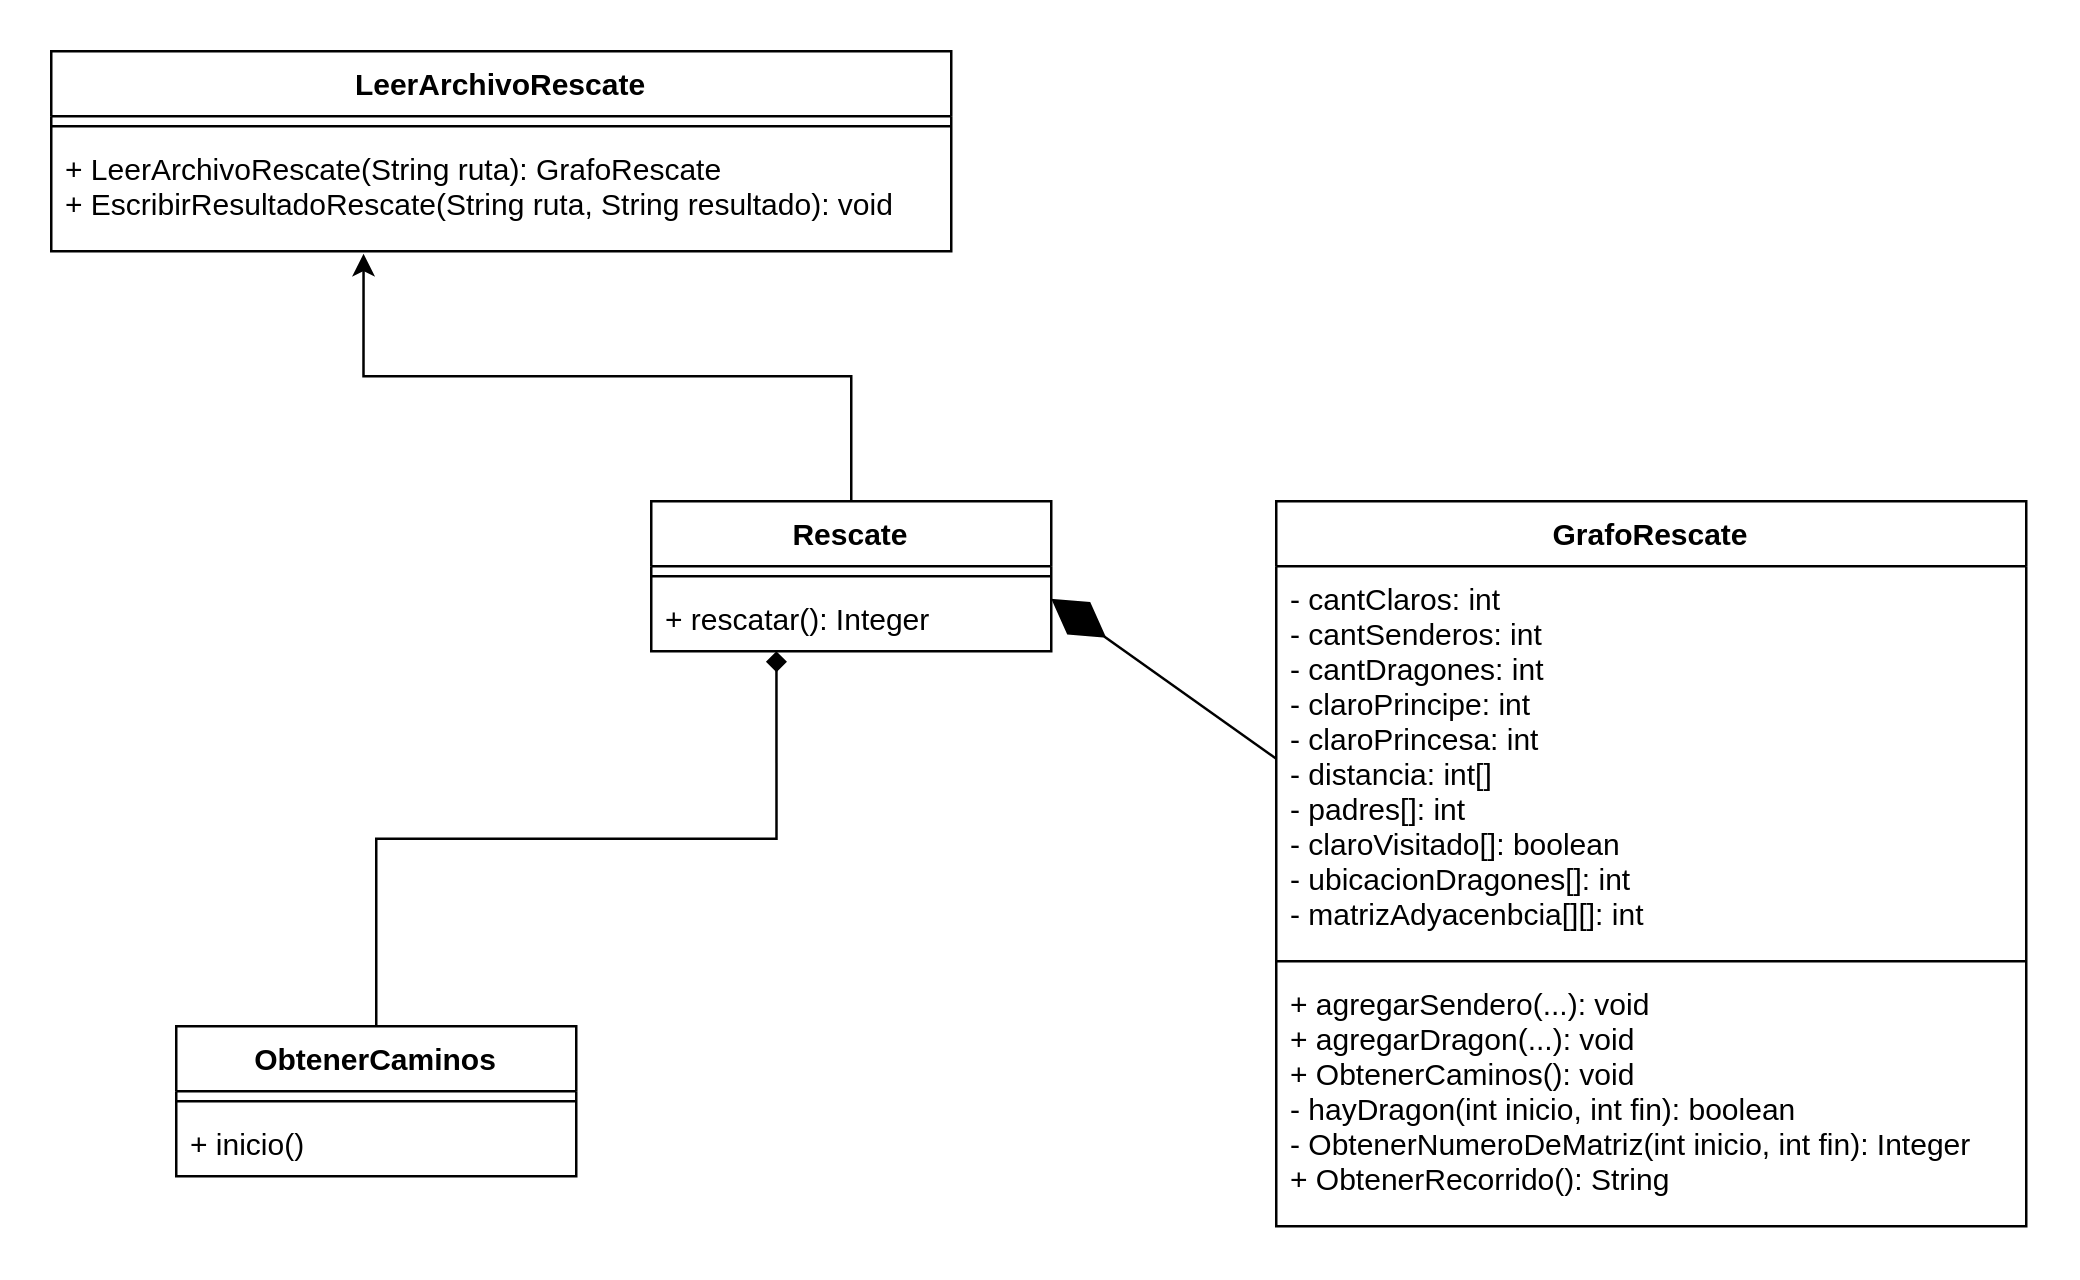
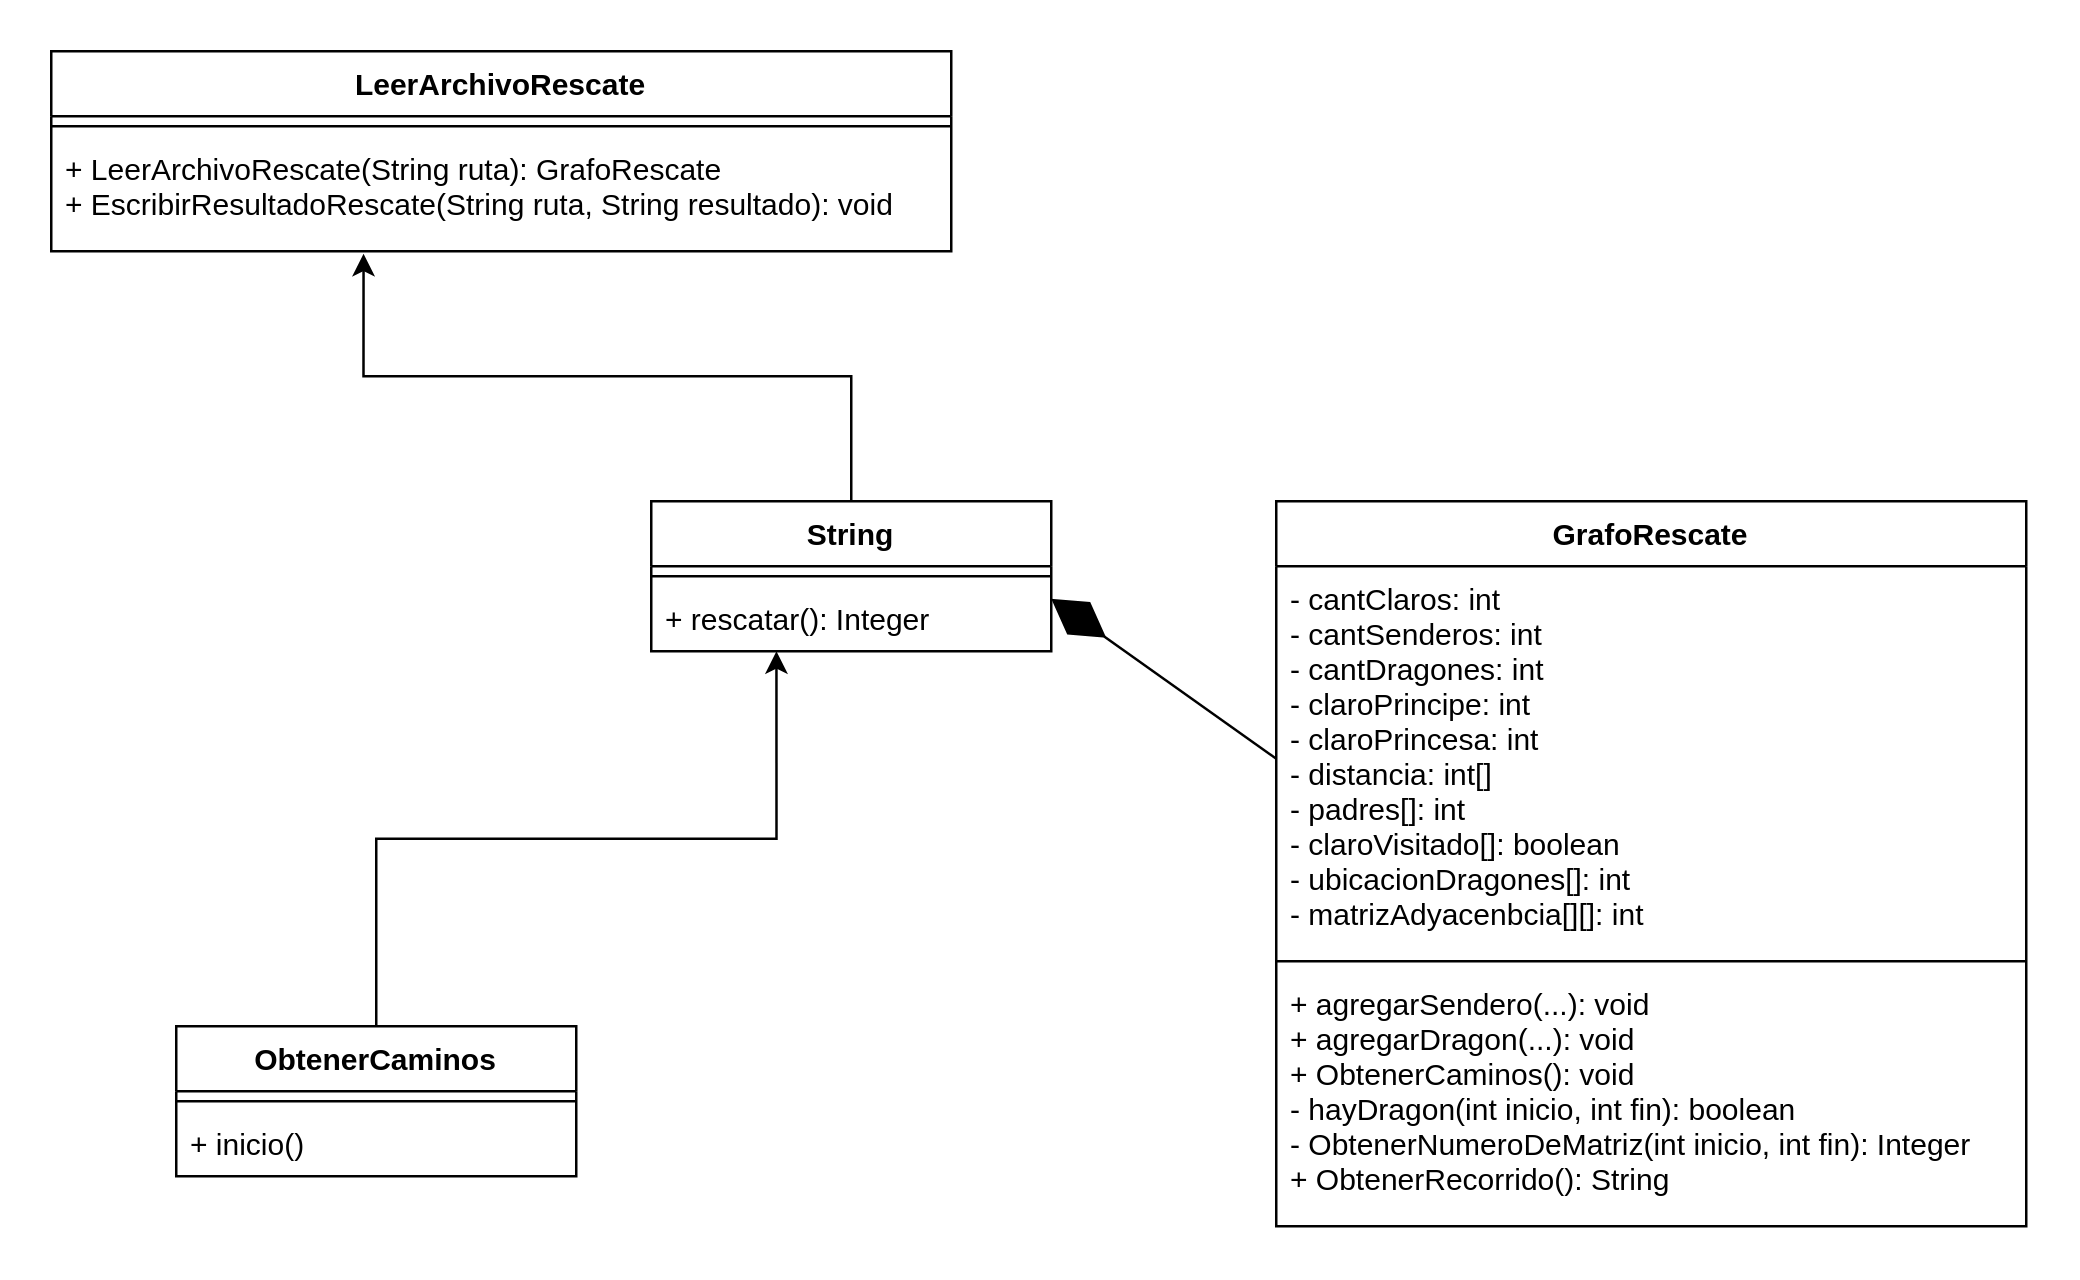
(850, 535) -> (850, 535)
(776, 672) -> (776, 670)
